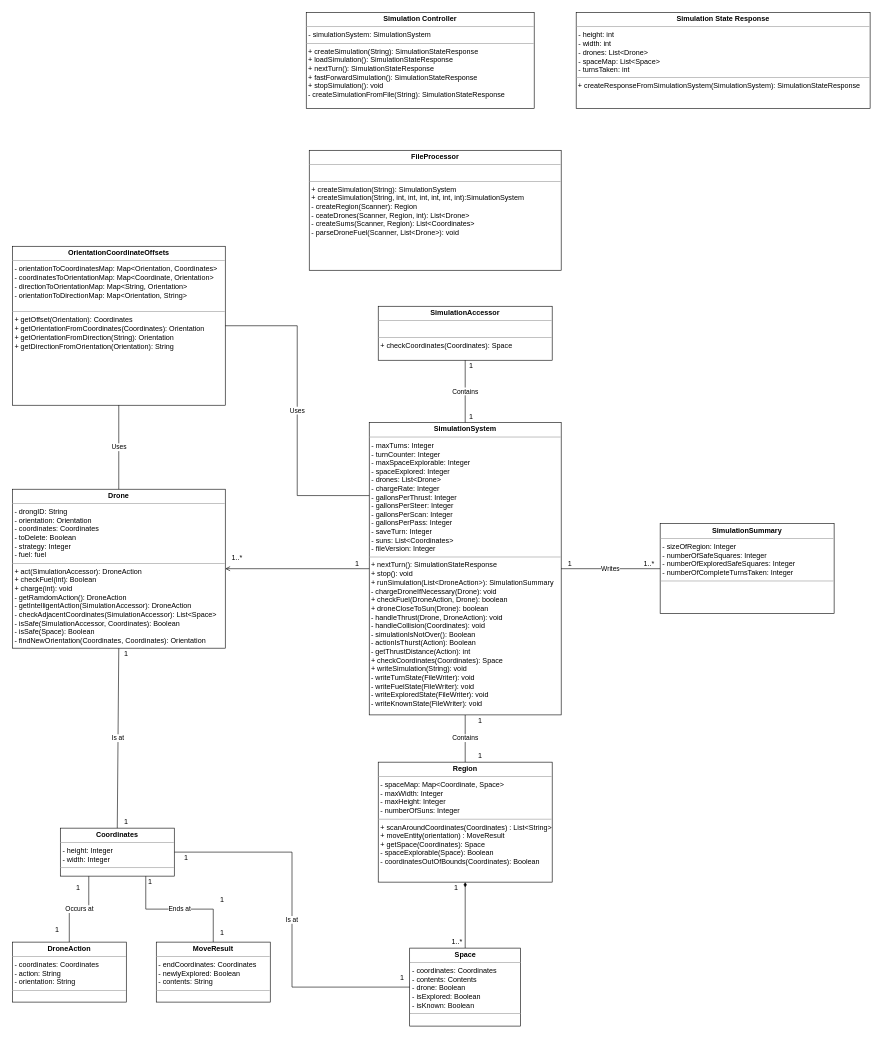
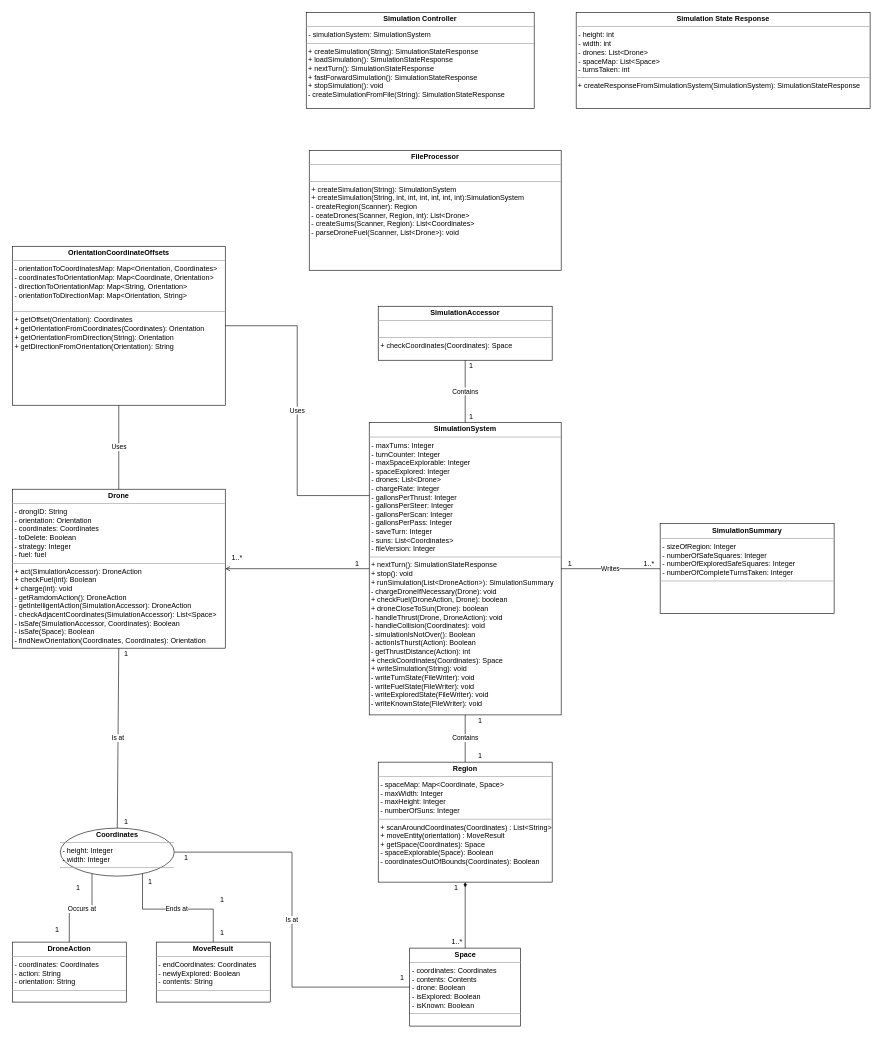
(117, 852) -> (117, 852)
